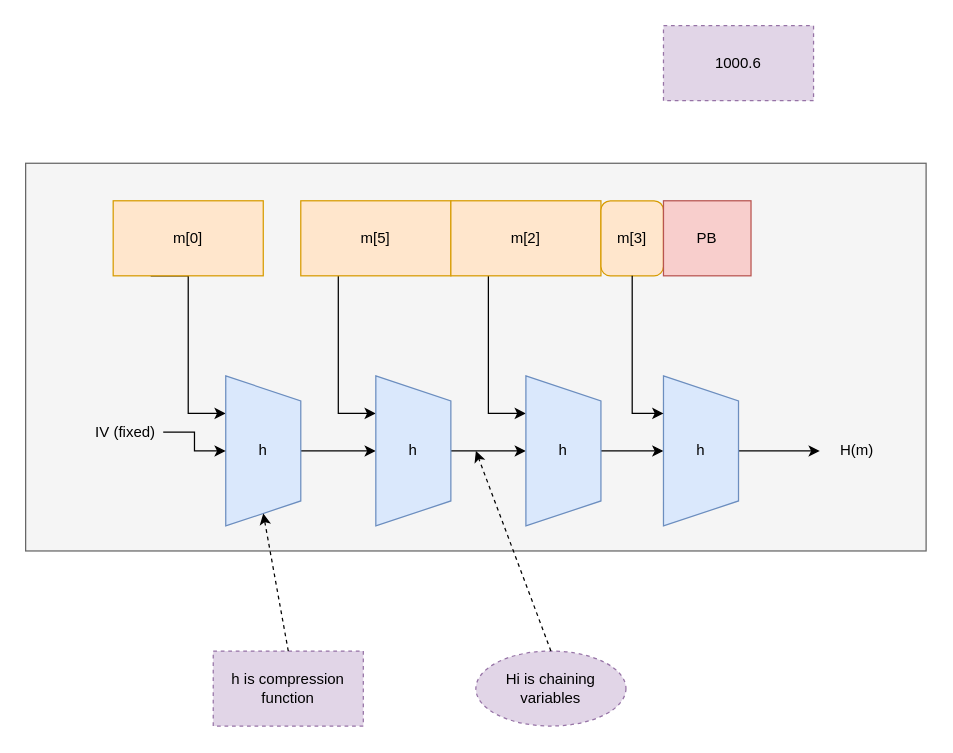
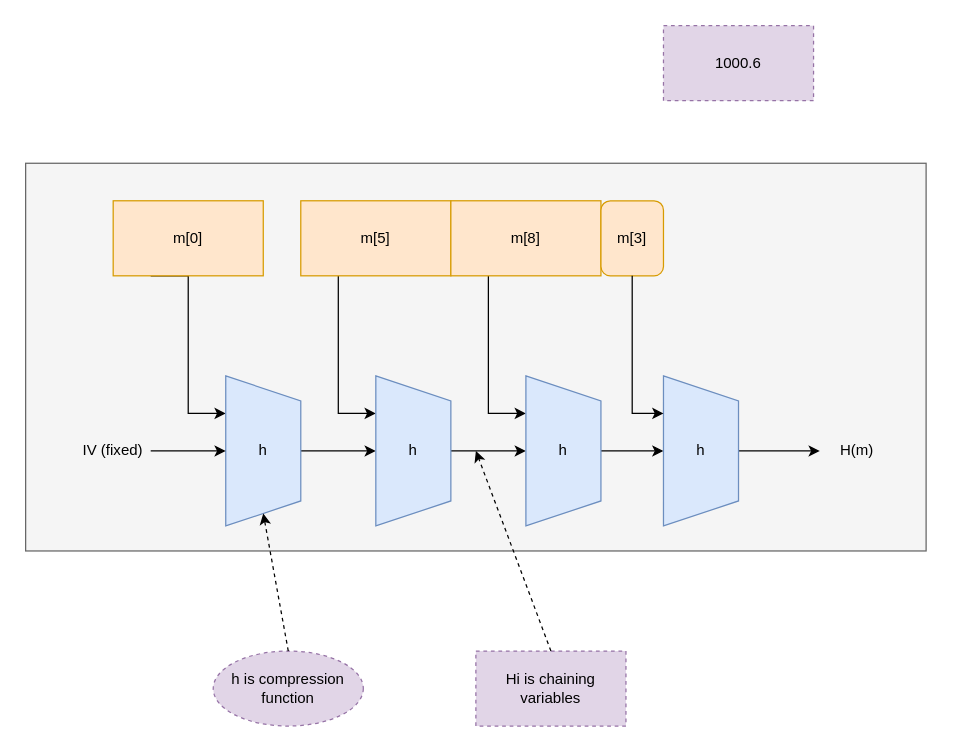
(526, 238) -> (526, 238)
(707, 238) -> none
(126, 432) -> (113, 451)
(288, 688) -> (288, 688)
(551, 688) -> (551, 688)
